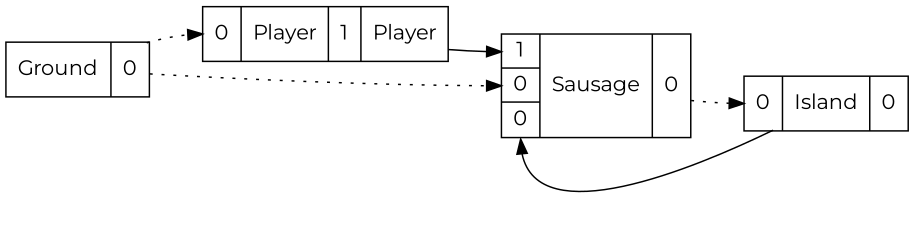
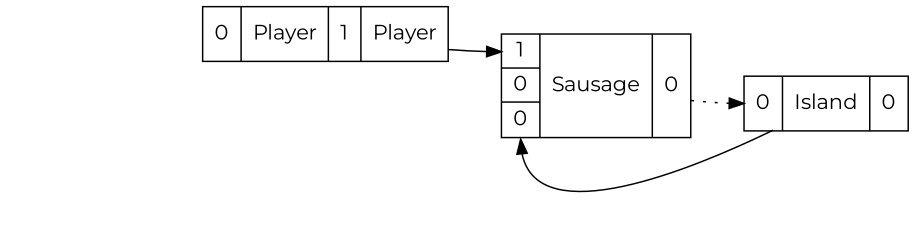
(78, 70) -> none
